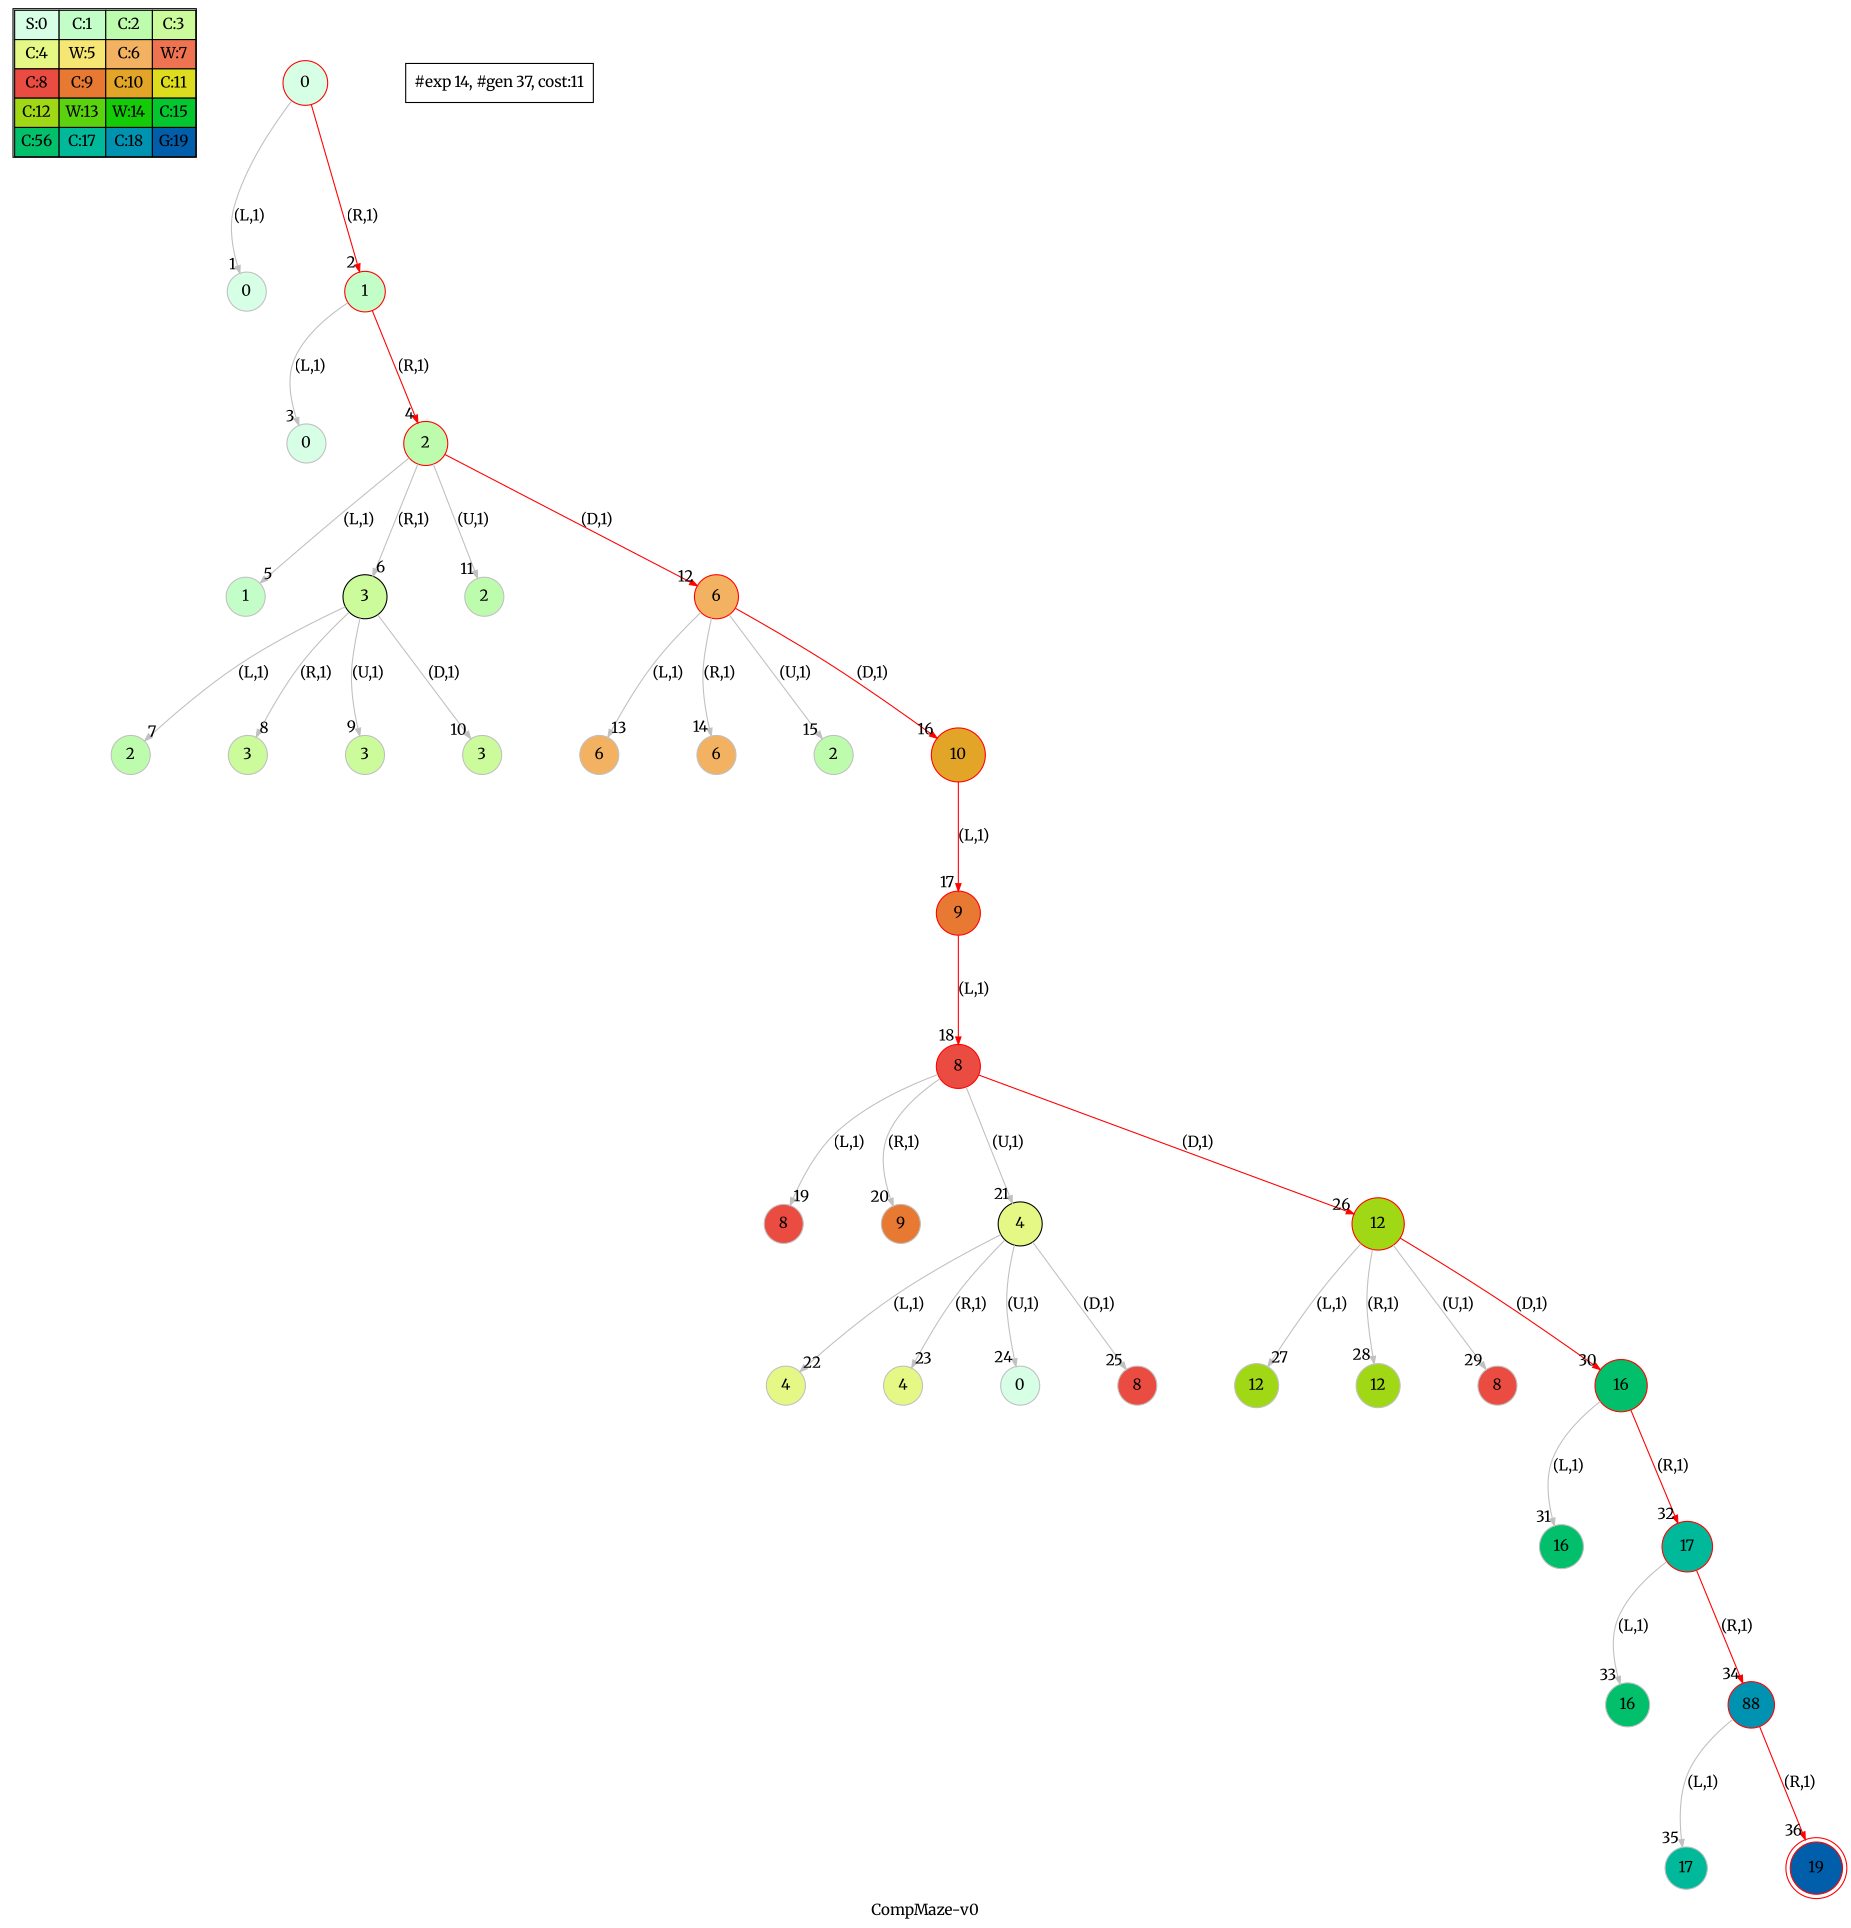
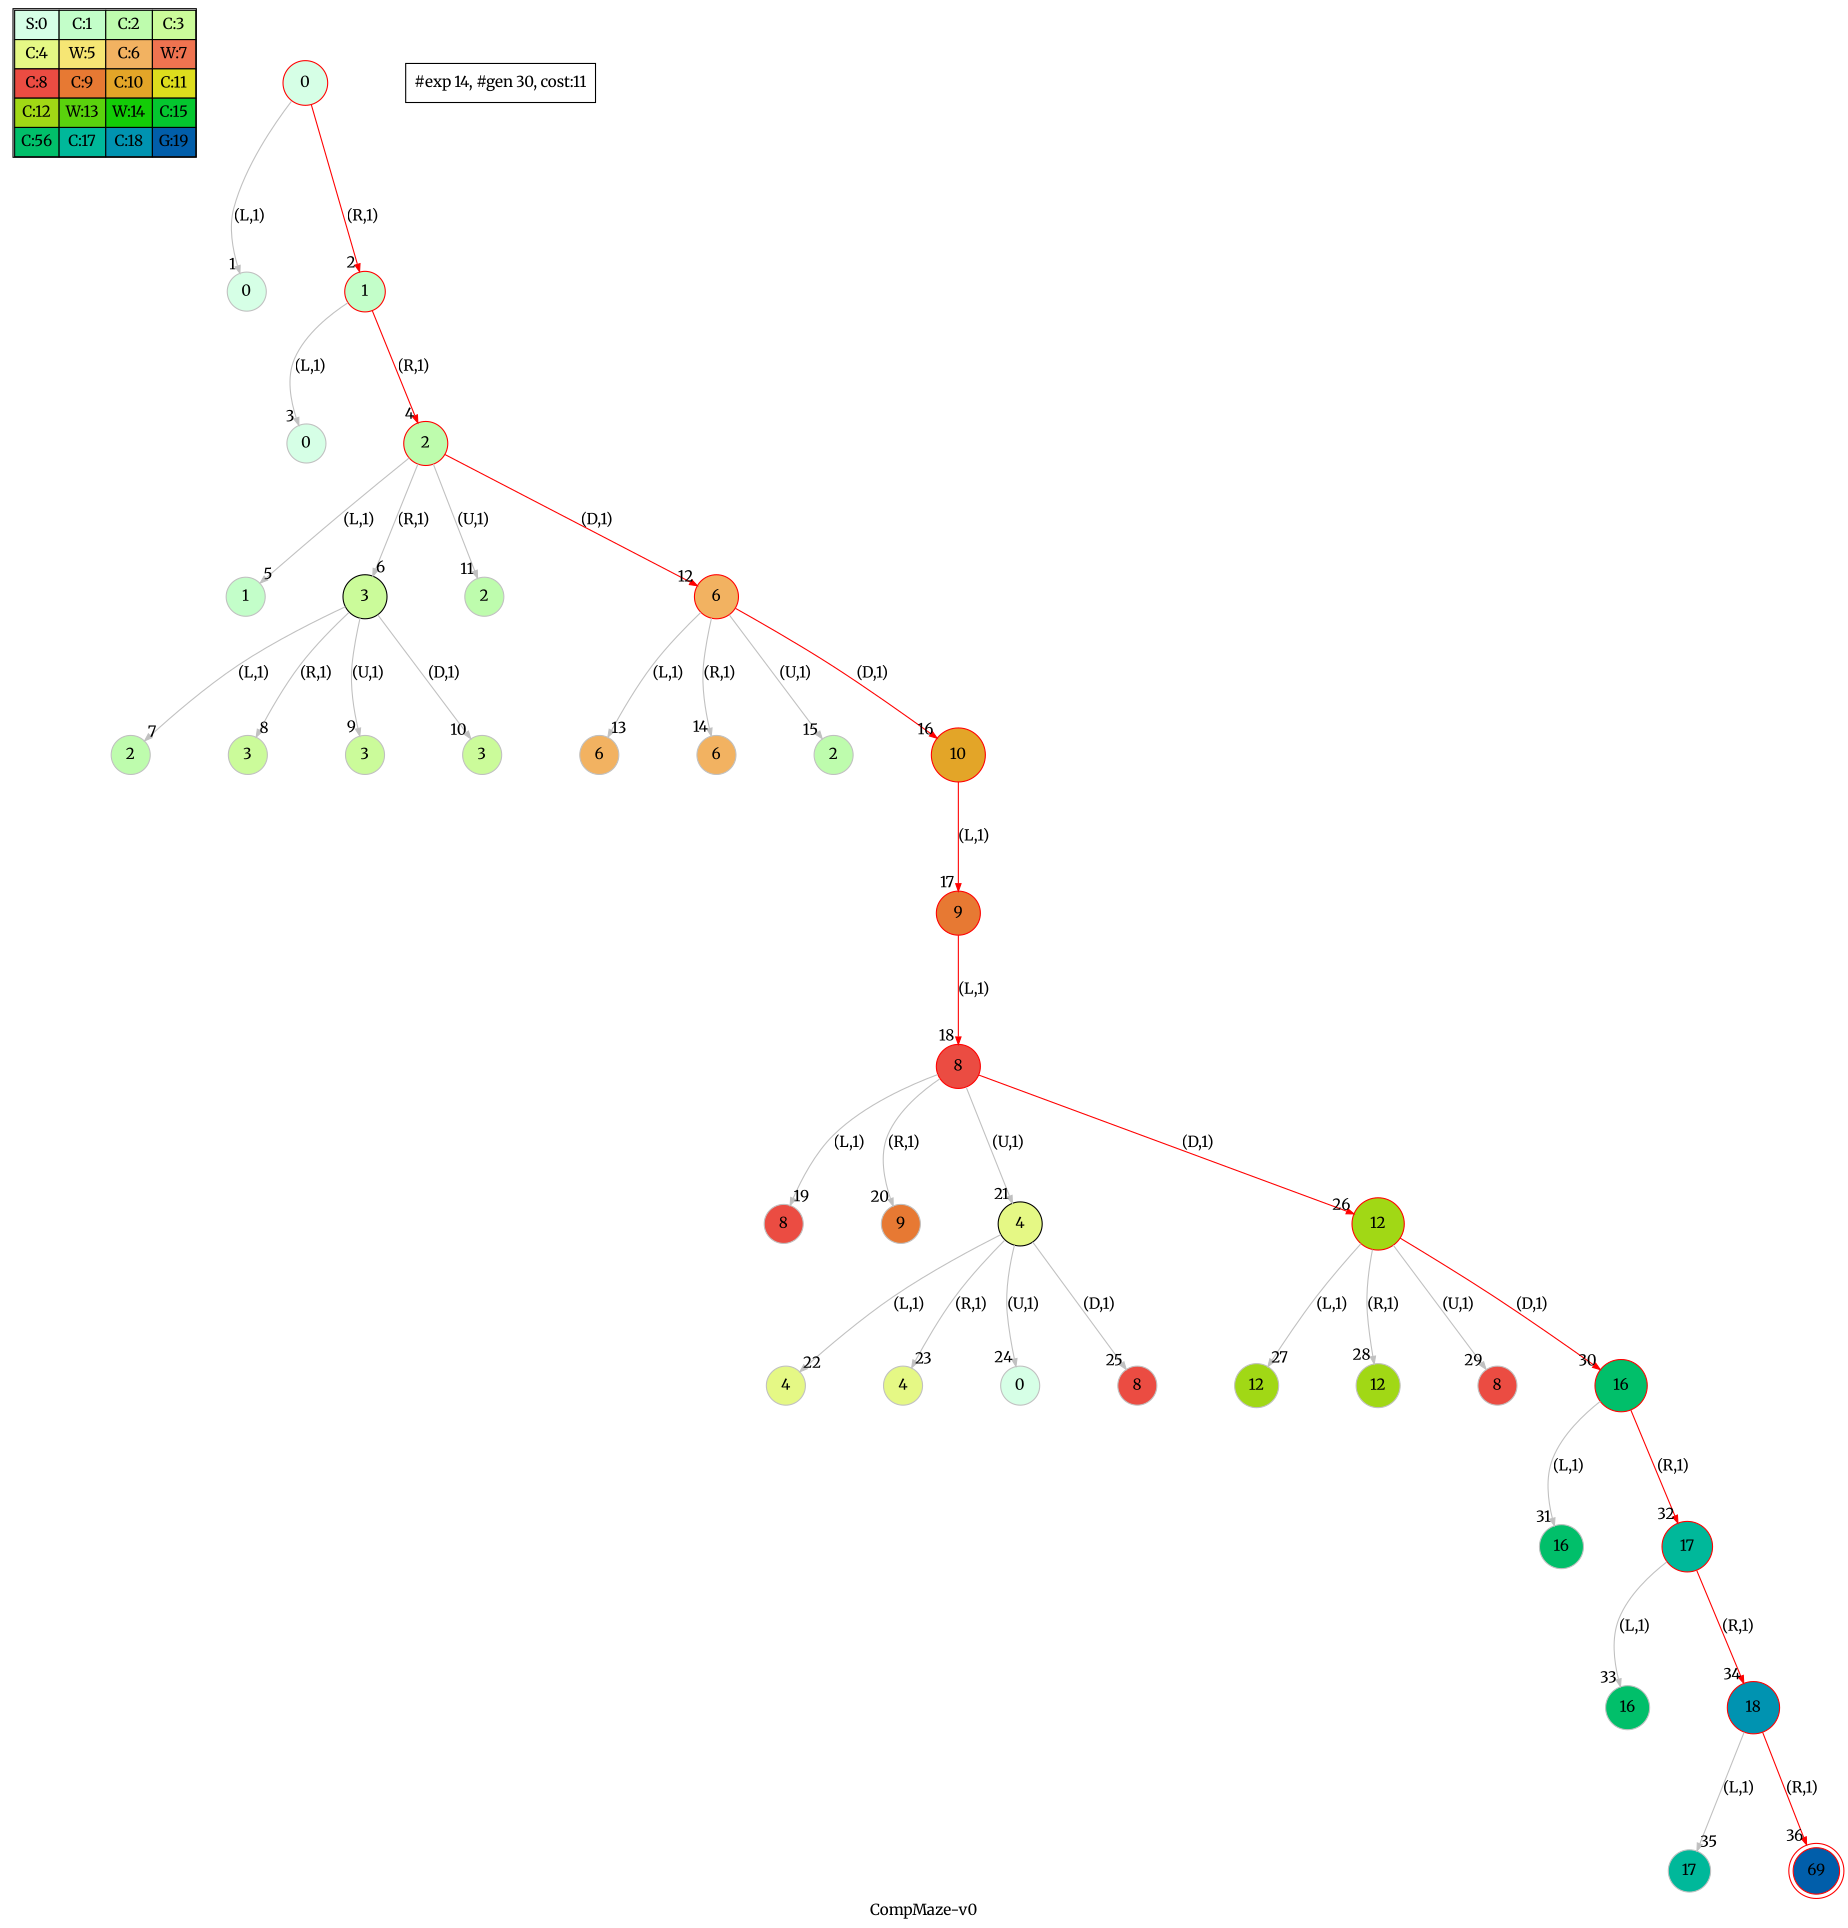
(500, 83) -> (501, 83)
(1751, 1705) -> (1753, 1708)
(1816, 1868) -> (1816, 1871)
